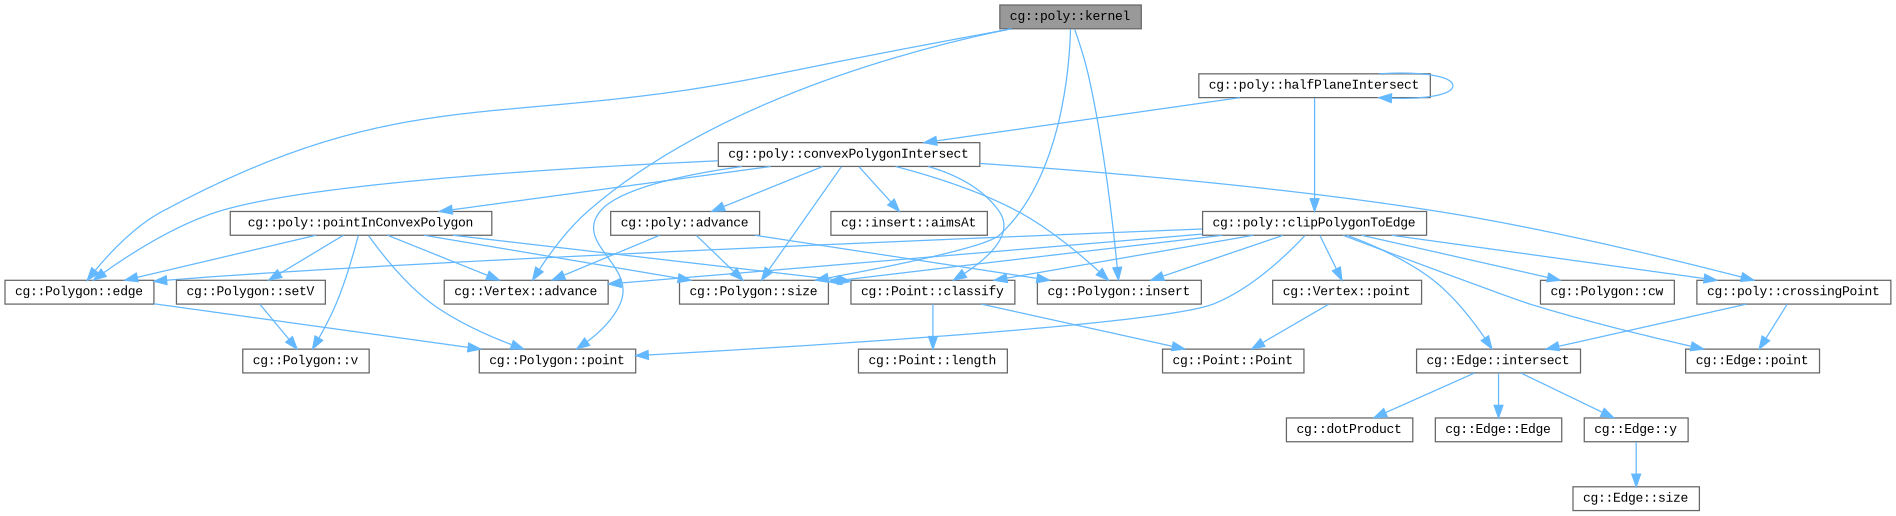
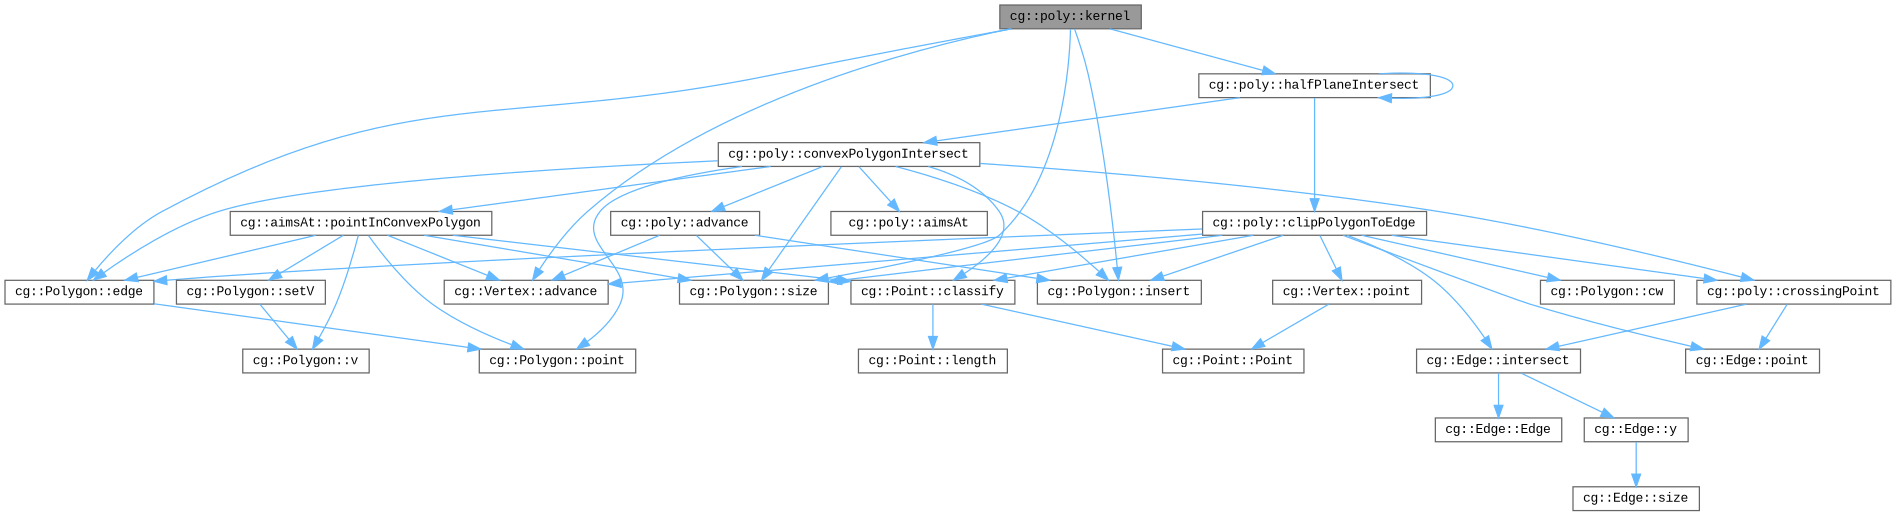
none -> (1186, 50)
(361, 223) -> (361, 223)
(909, 223) -> (909, 223)
(989, 332) -> none
(1350, 430) -> none
